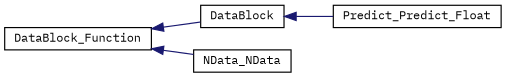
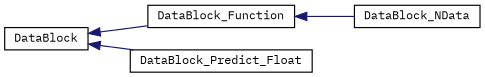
(417, 16) -> (221, 61)
(182, 25) -> (124, 29)
(242, 61) -> (417, 16)
